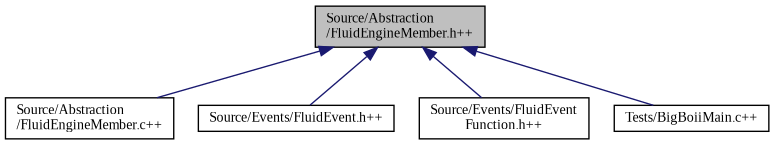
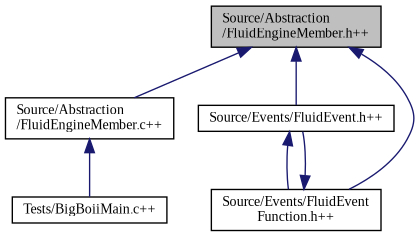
(565, 78) -> (90, 175)
none -> (305, 154)
none -> (287, 167)
